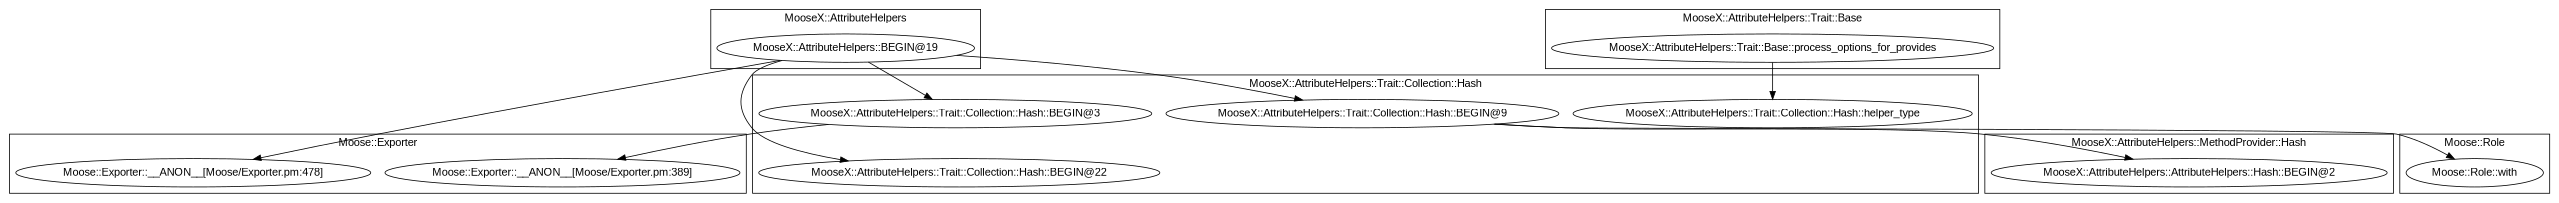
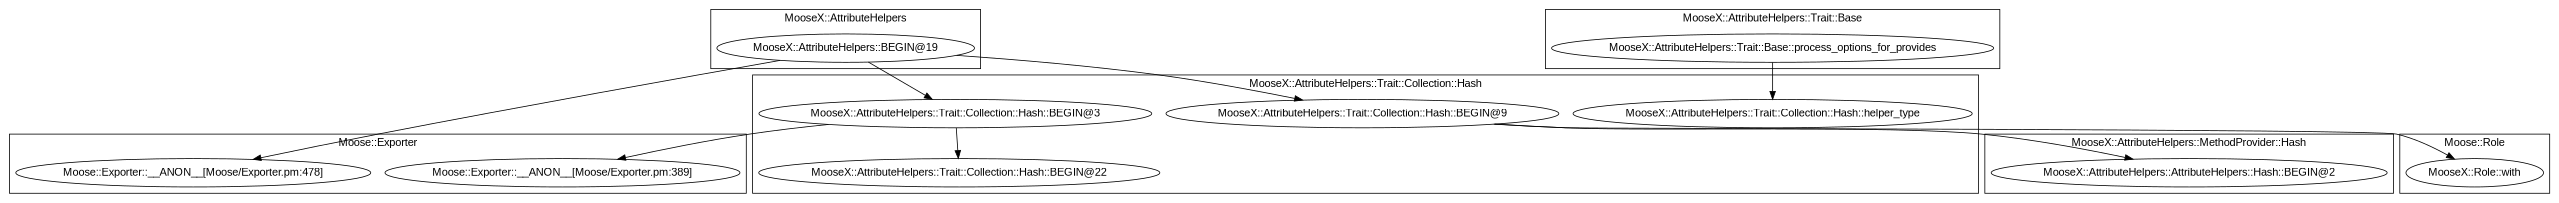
(747, 122) -> (957, 139)
(2475, 173) -> (2475, 173)
